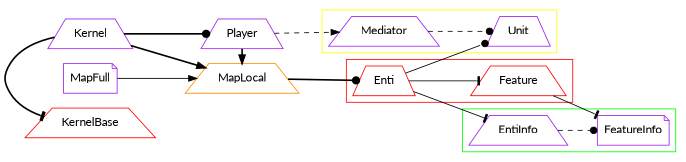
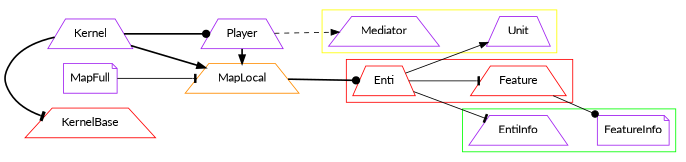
(457, 31) -> none
(428, 65) -> (428, 65)
(155, 78) -> (155, 78)
(574, 105) -> (574, 105)
(574, 130) -> none
